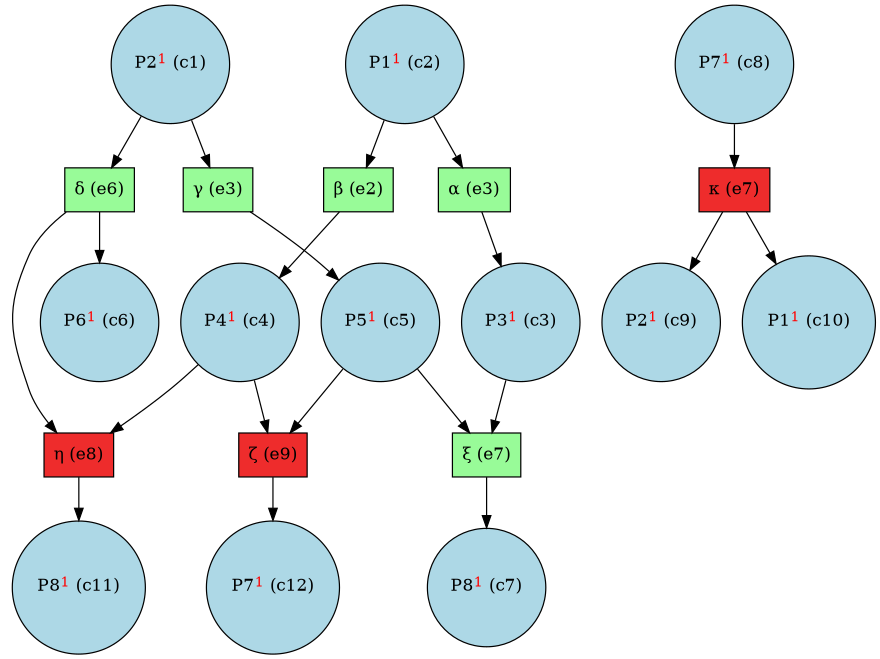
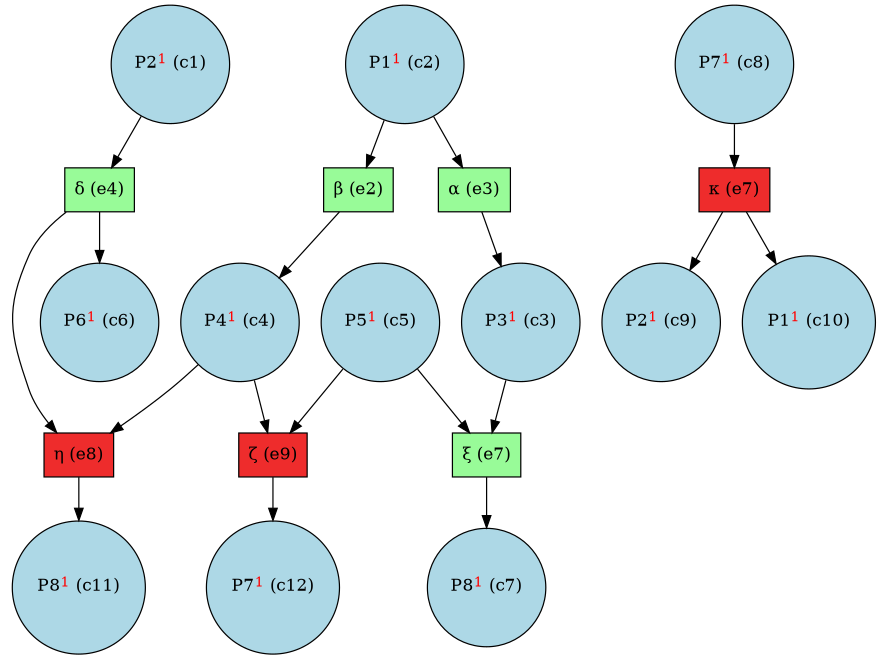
(100, 190) -> (100, 190)
(218, 190) -> none
